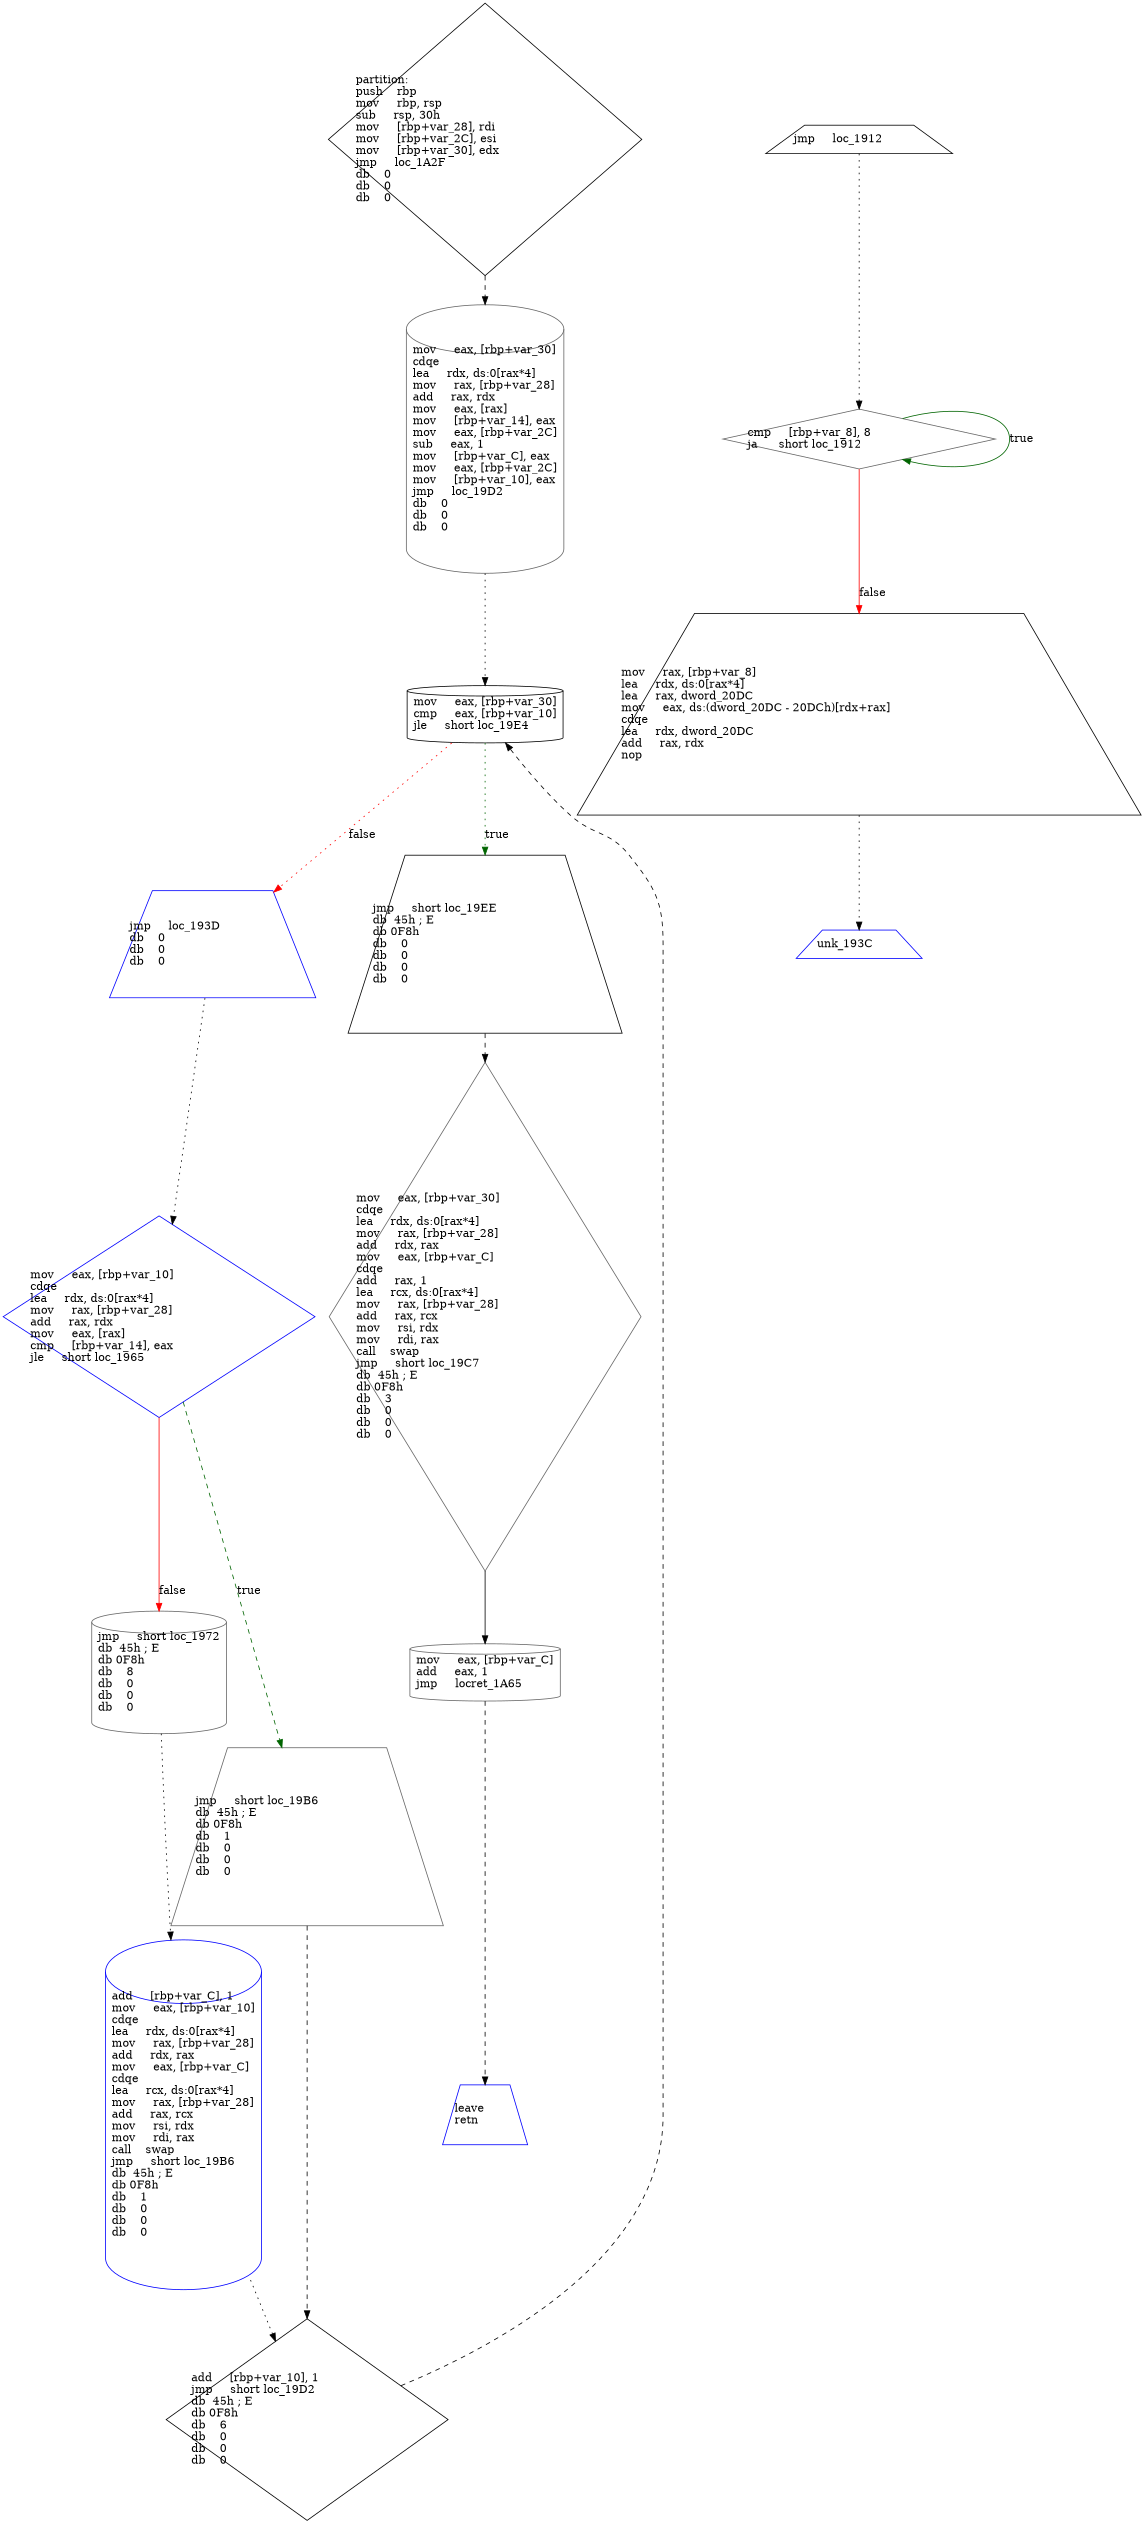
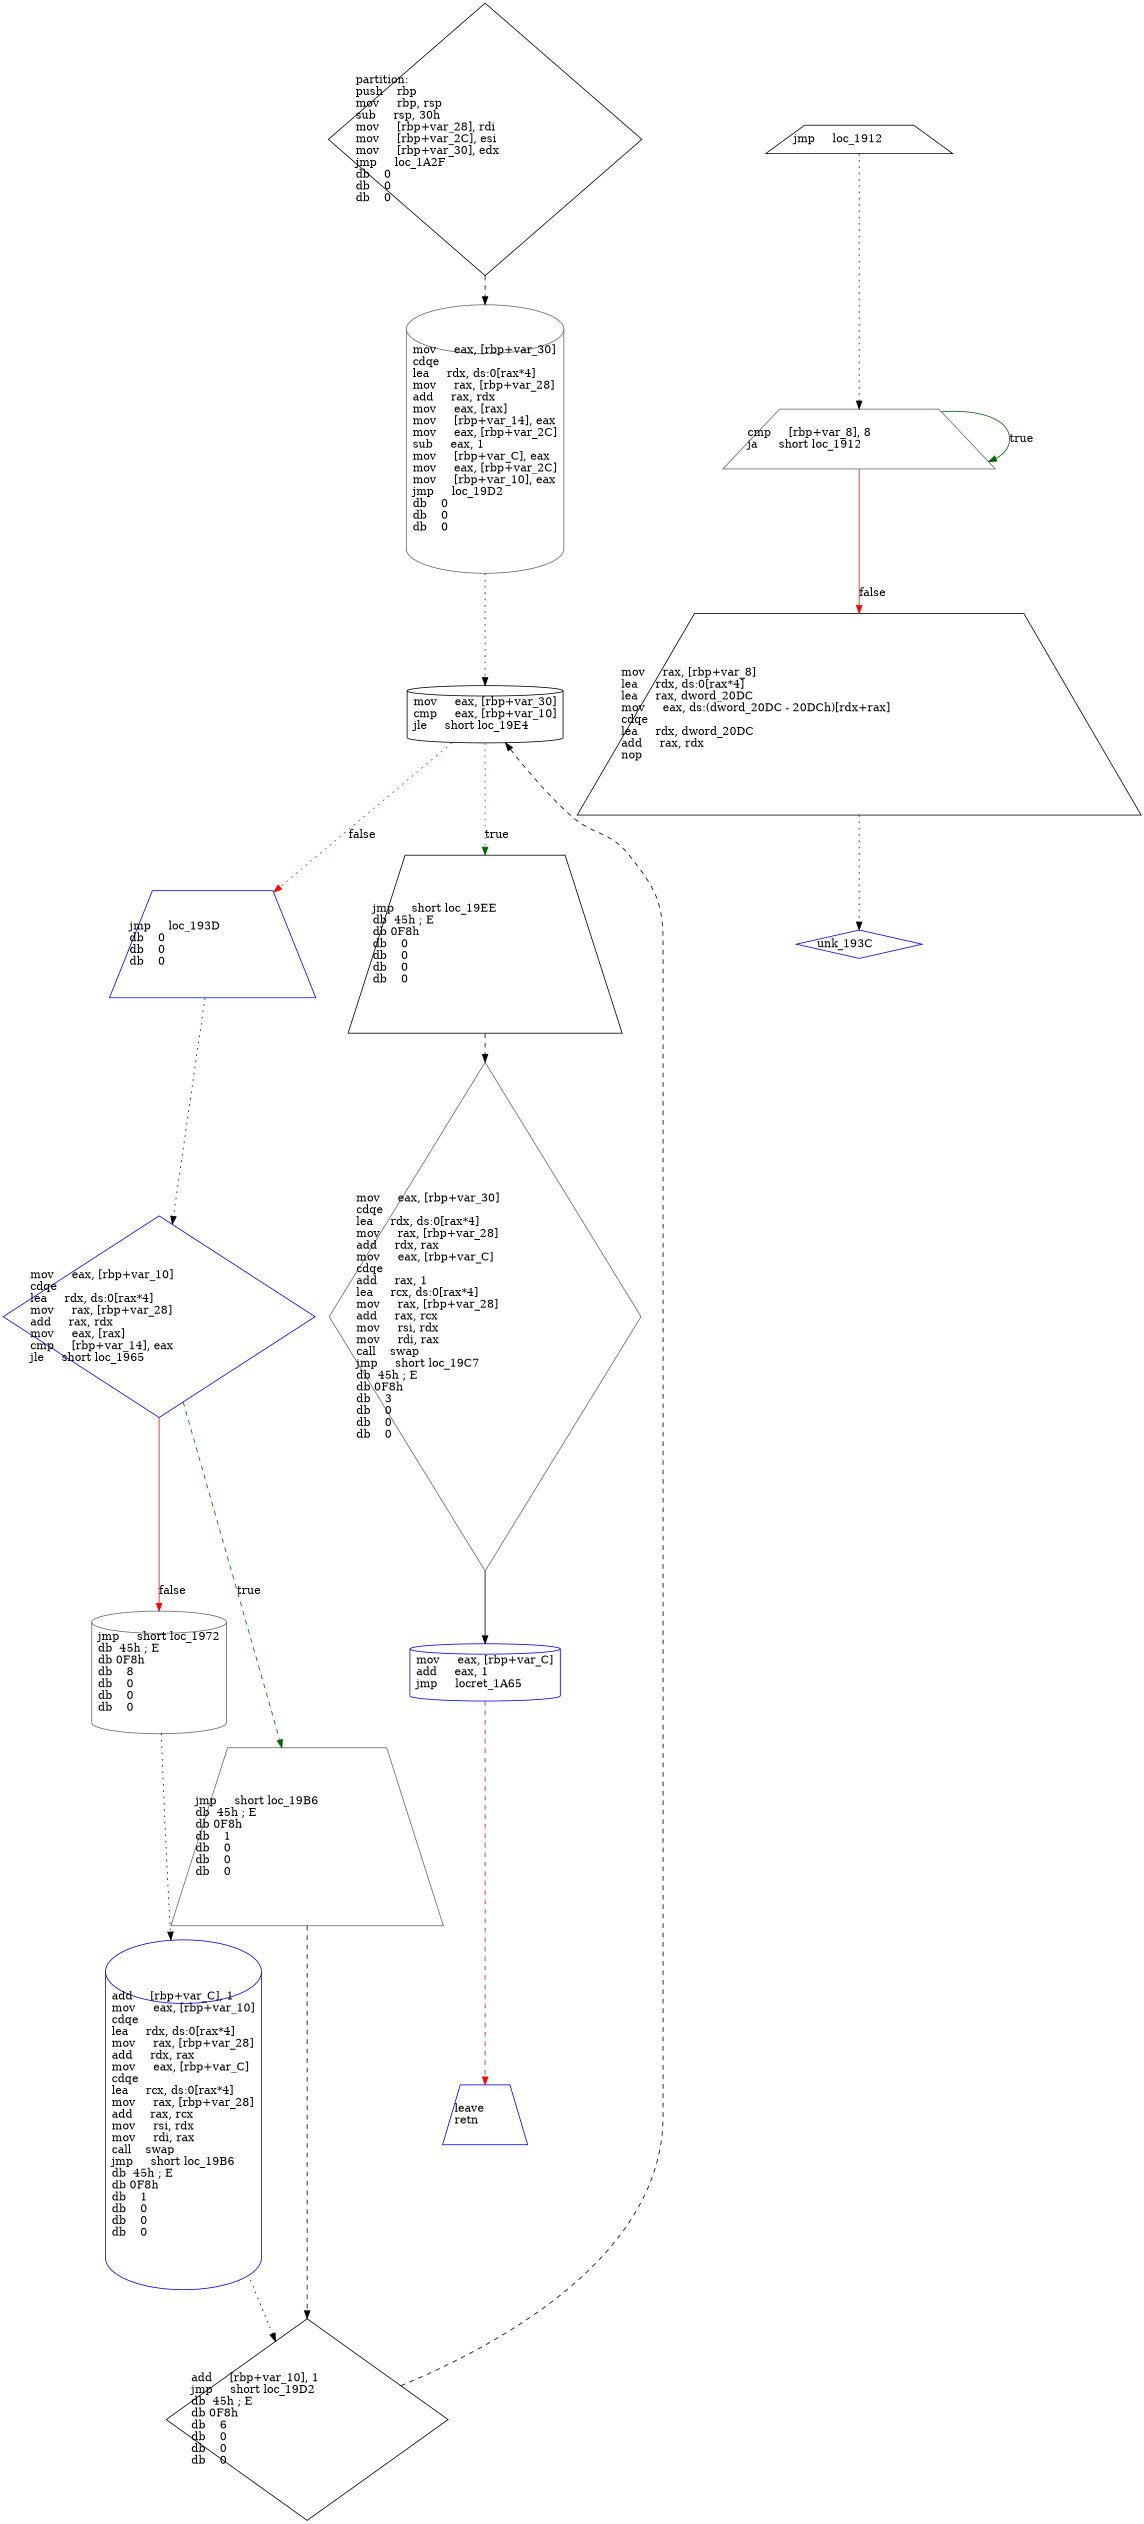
(859, 439) -> (859, 439)
(859, 944) -> (859, 944)
(485, 1672) -> (485, 1672)
(485, 1889) -> (485, 1889)
